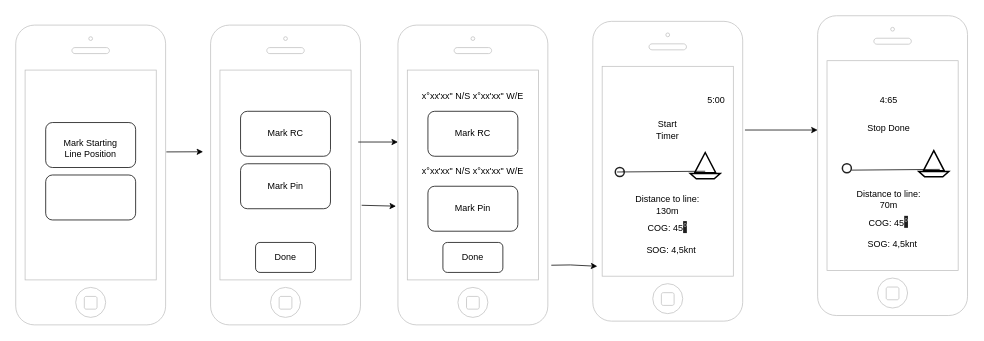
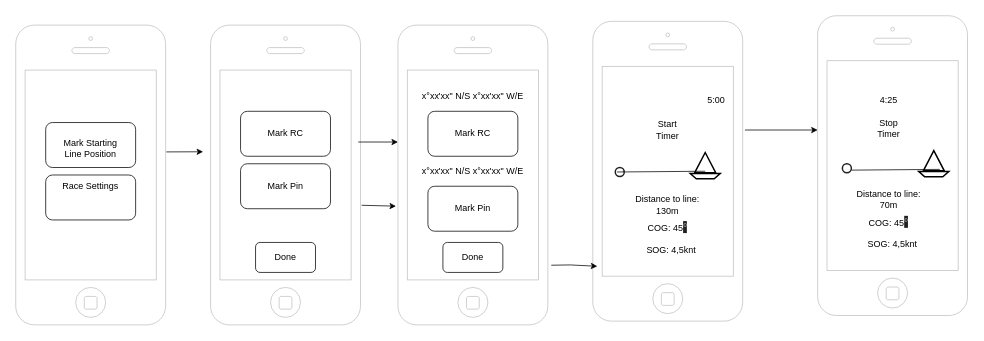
(889, 100) -> (889, 100)
(889, 129) -> (889, 129)
none -> (90, 186)
